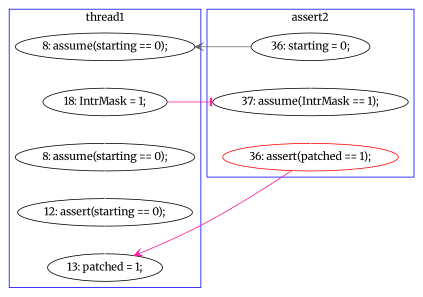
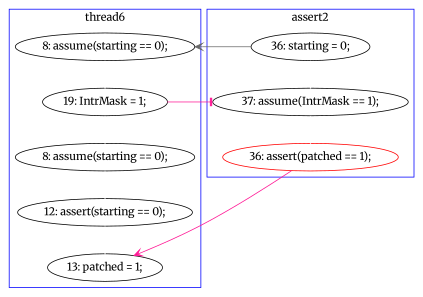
(105, 18) -> (105, 18)
(105, 102) -> (105, 102)
